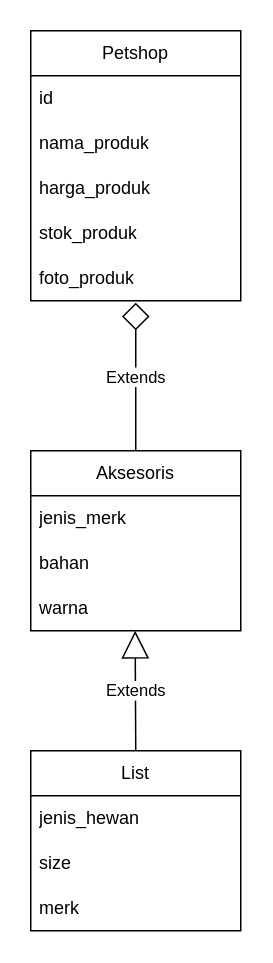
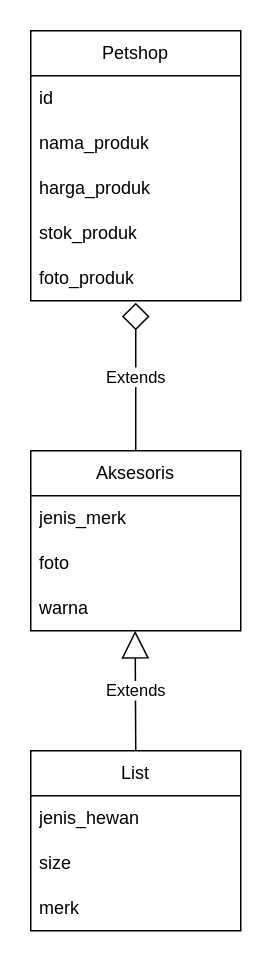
(65, 563) -> (60, 563)
